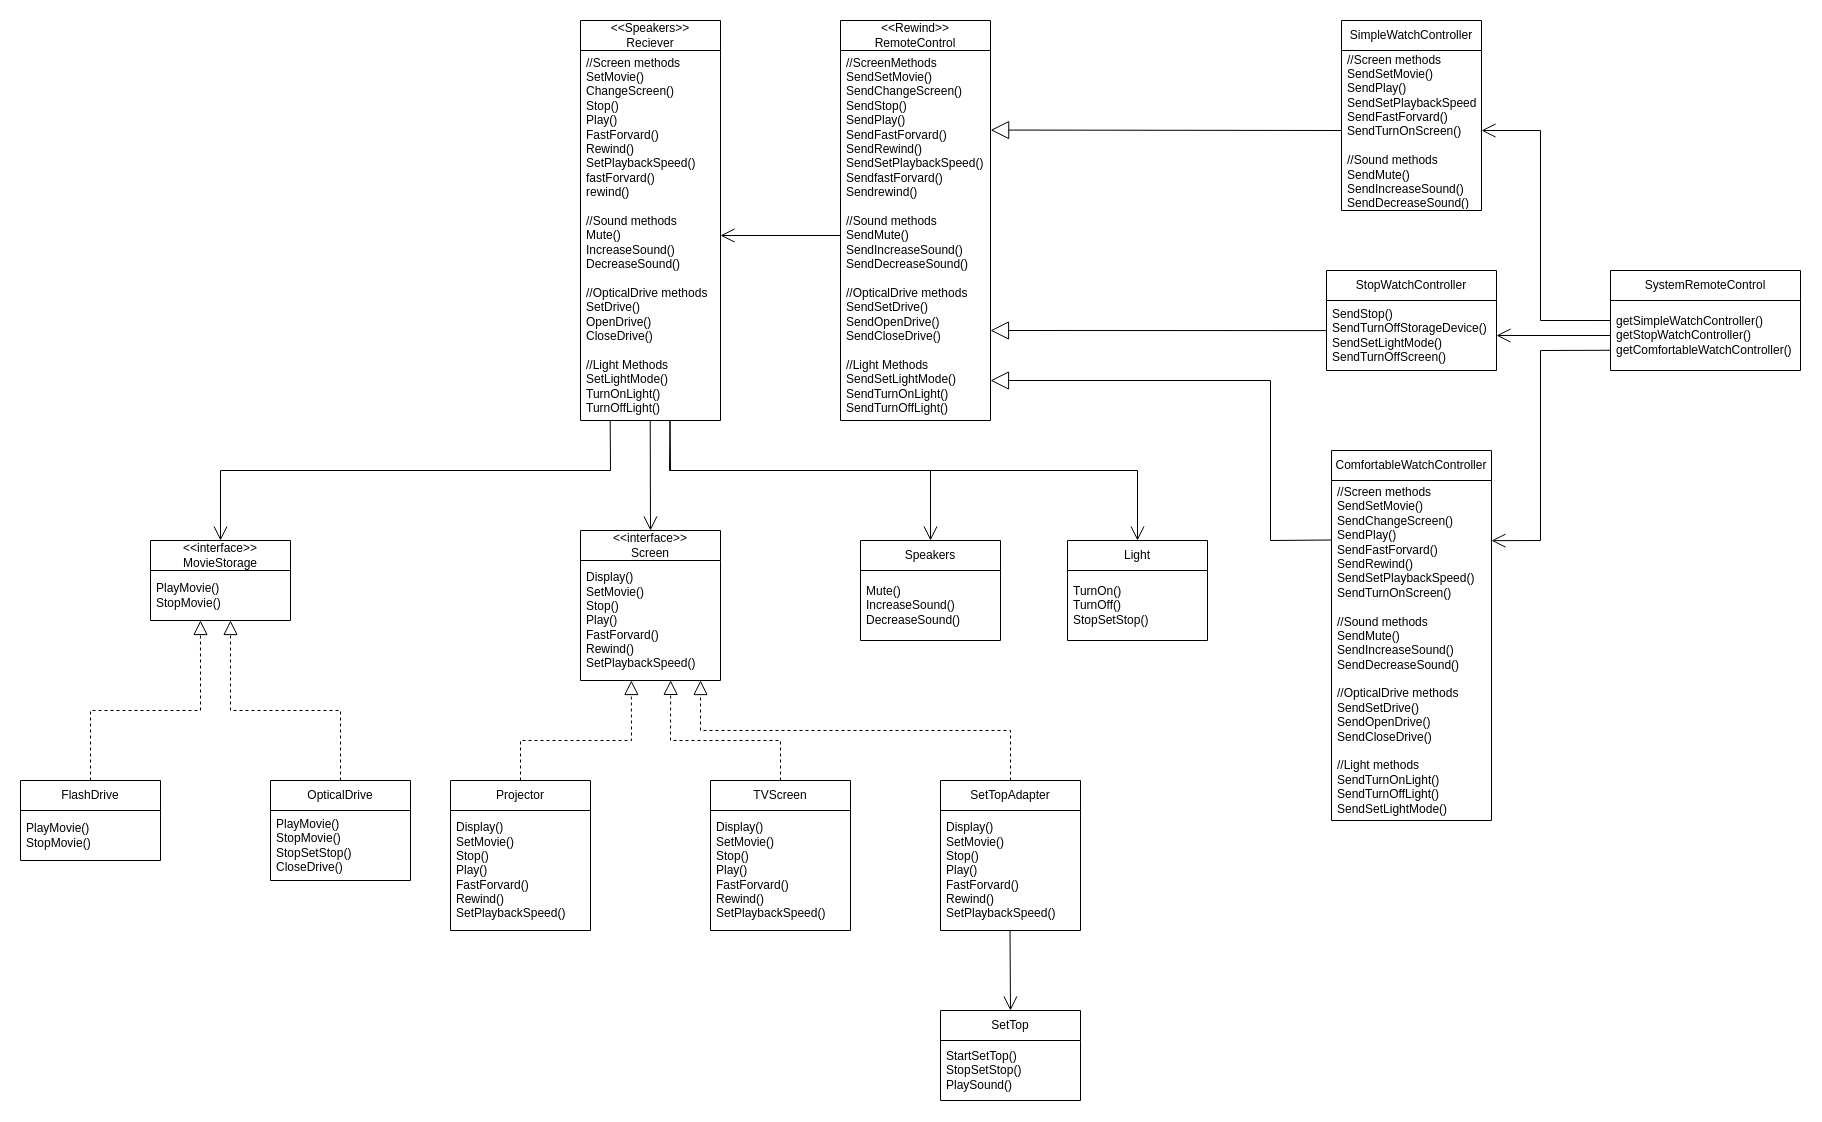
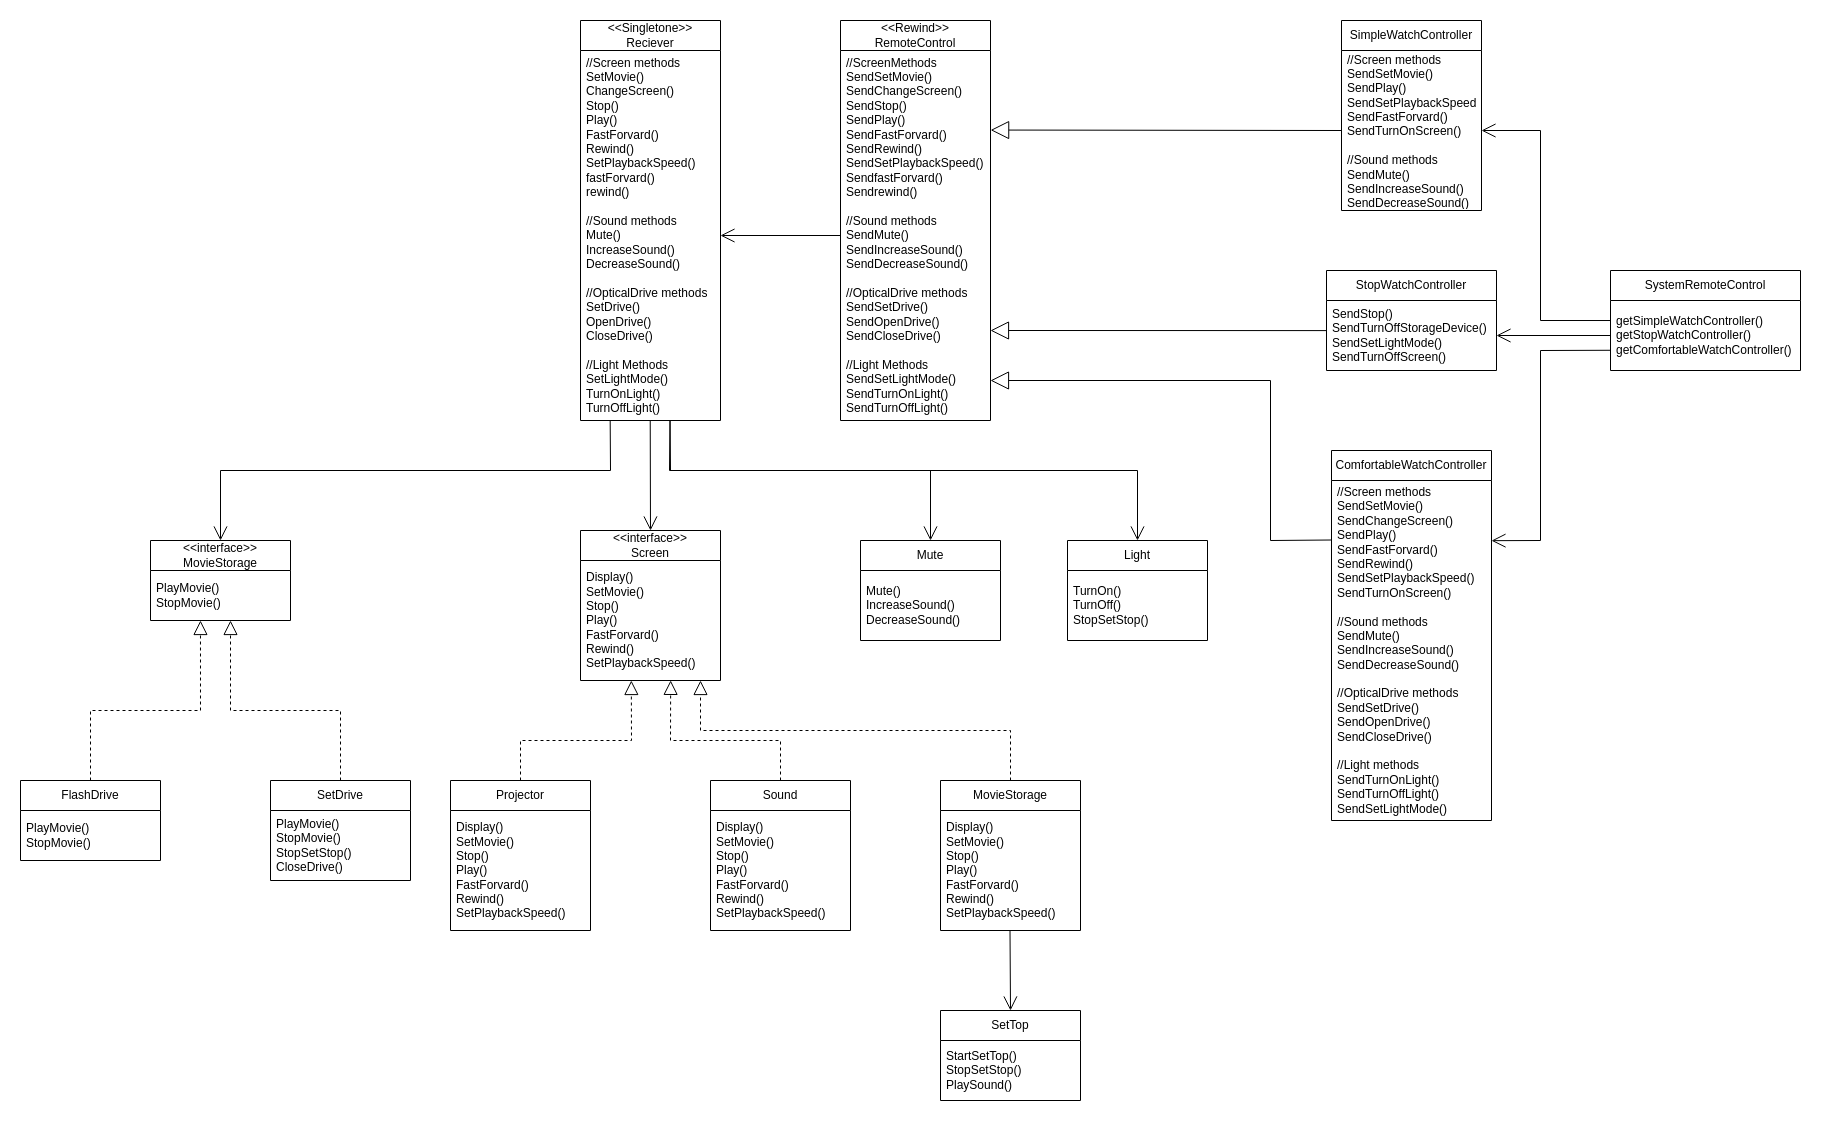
(651, 36) -> (651, 36)
(931, 556) -> (931, 556)
(341, 796) -> (341, 796)
(781, 796) -> (781, 796)
(1011, 796) -> (1011, 796)
